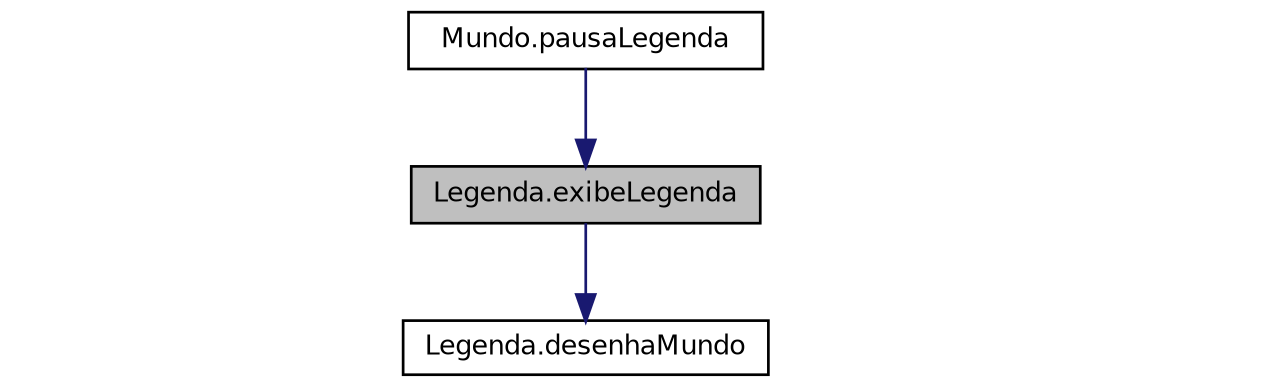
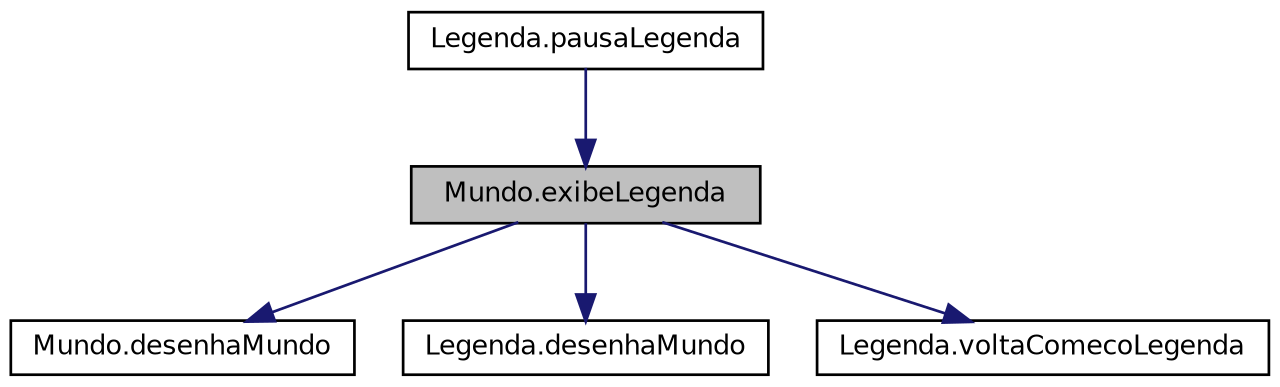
(586, 41) -> (586, 41)
(586, 195) -> (586, 195)
none -> (183, 348)
none -> (1043, 348)
